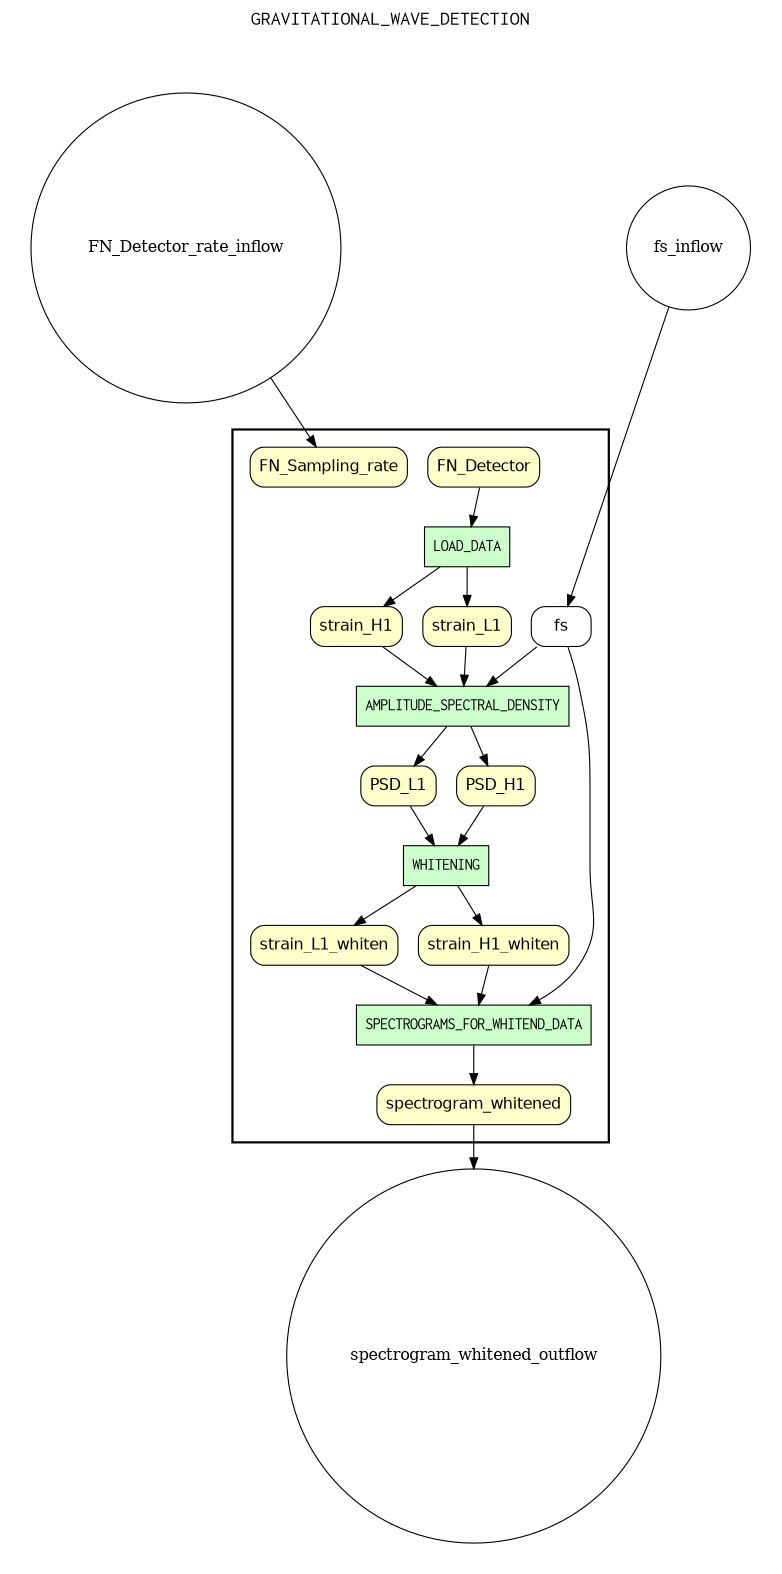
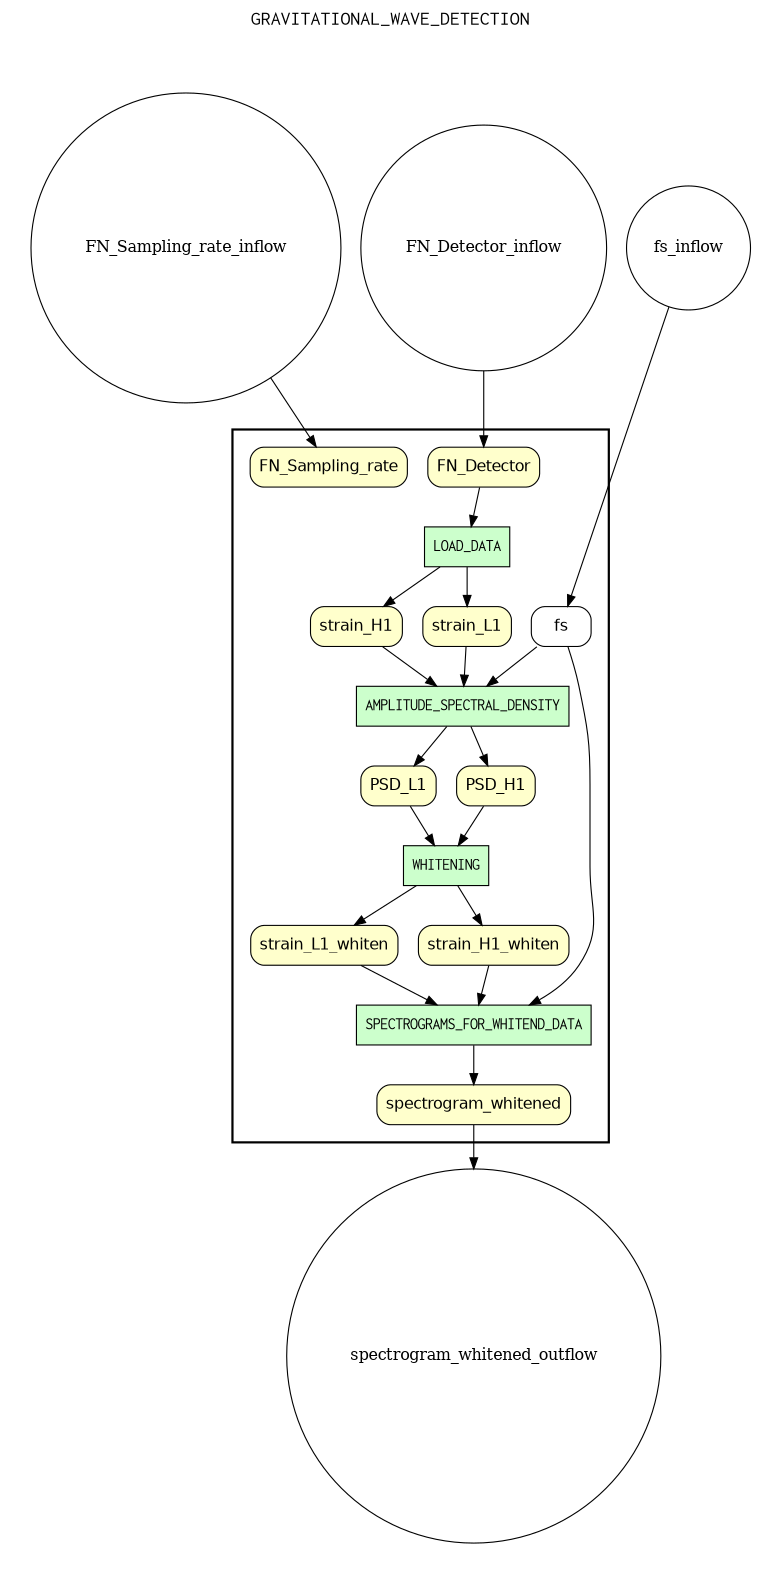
(186, 248) -> (186, 248)
none -> (484, 248)
